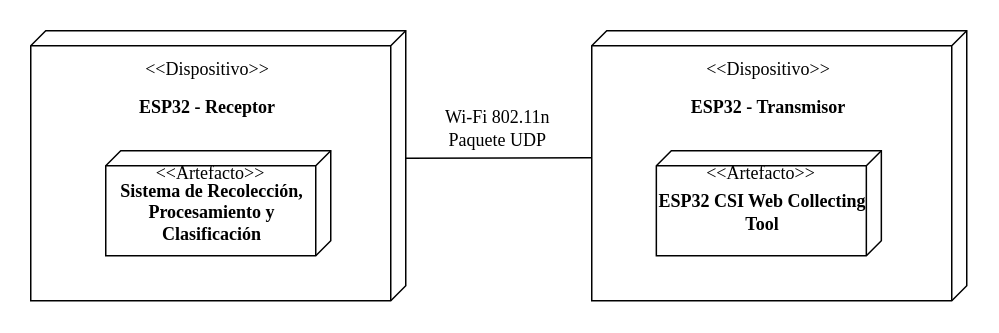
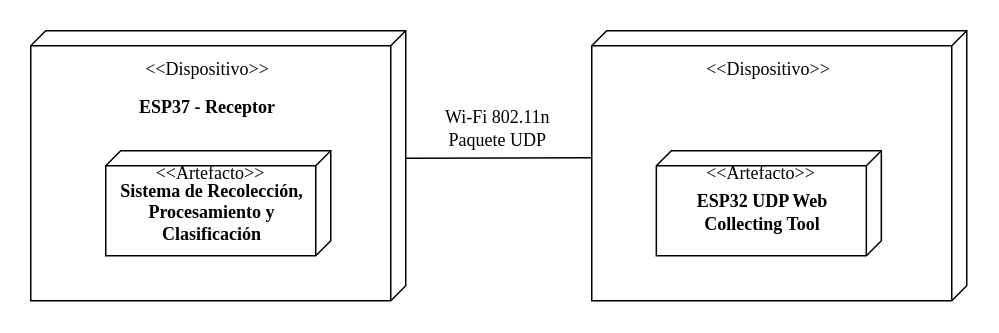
(208, 107) -> (208, 107)
(769, 108) -> none
(763, 212) -> (763, 212)
